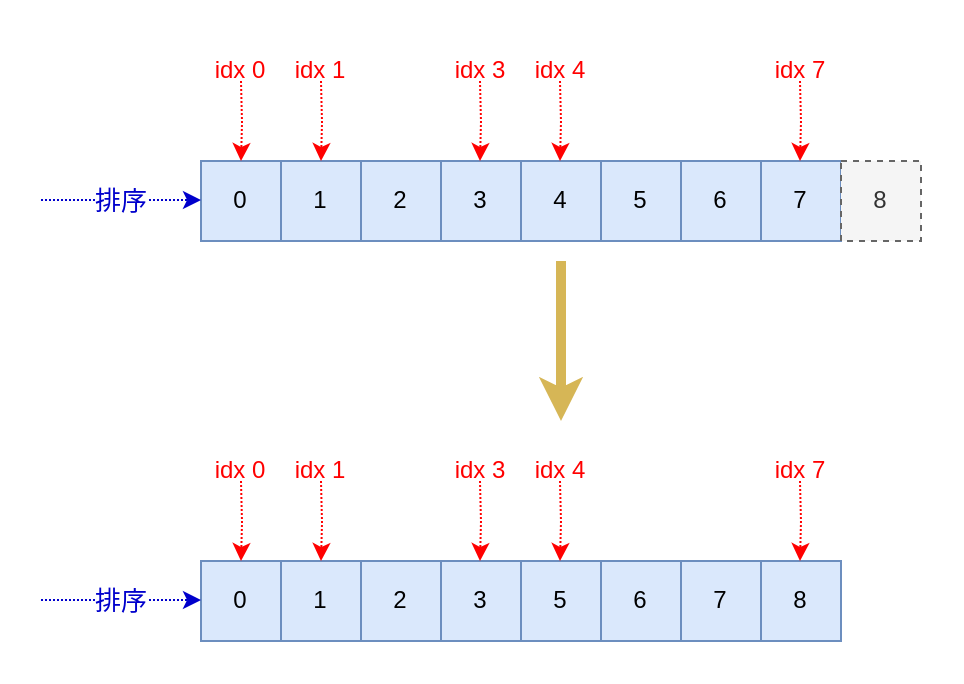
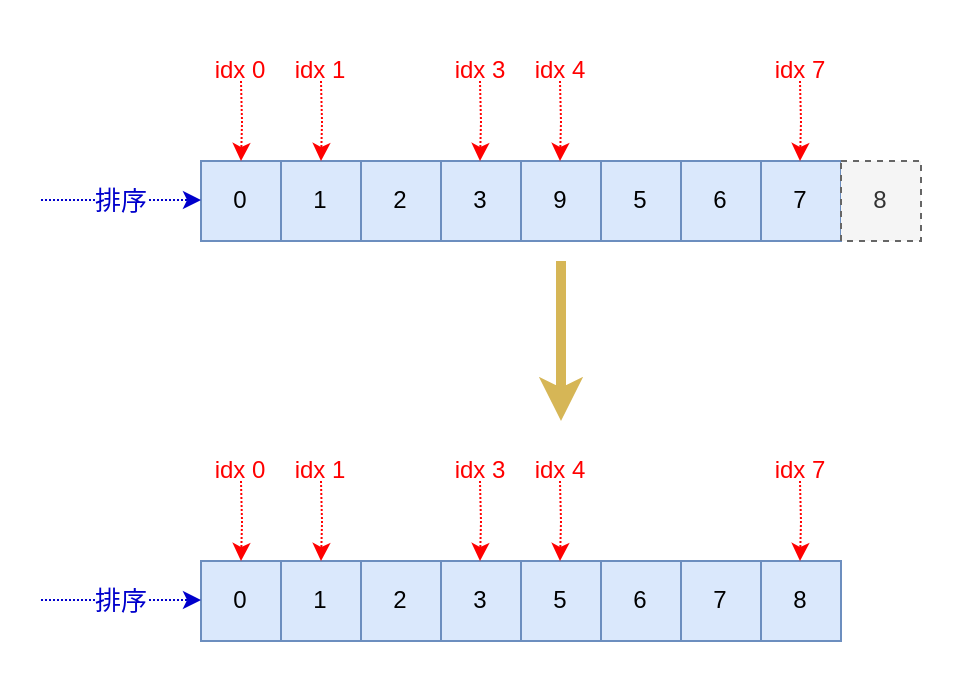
(561, 201) -> (561, 201)
